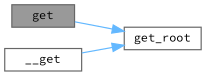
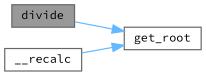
(43, 16) -> (43, 16)
(43, 60) -> (43, 60)
